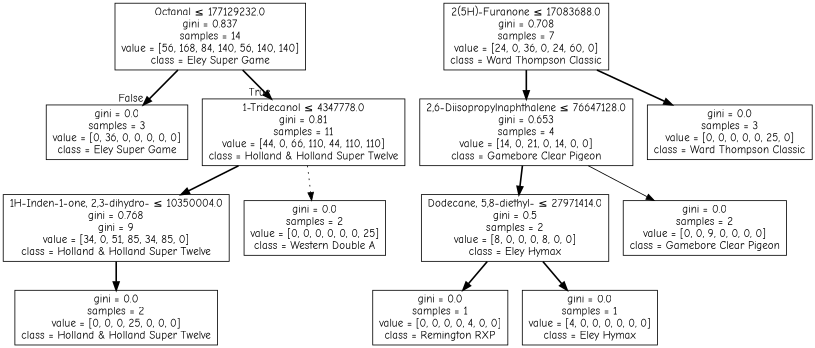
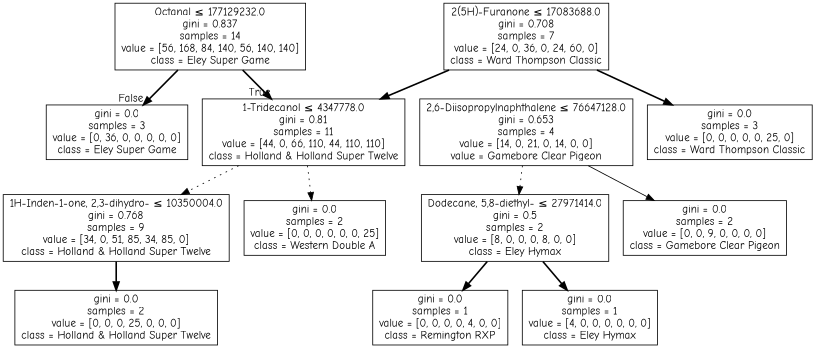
(526, 80) -> (419, 83)
(526, 156) -> (526, 156)
(521, 176) -> (521, 176)
(213, 178) -> (213, 178)
(116, 228) -> (116, 228)
